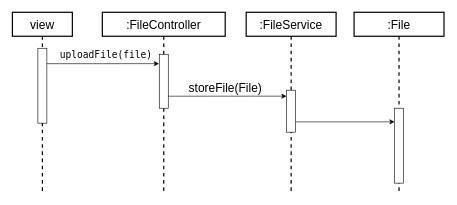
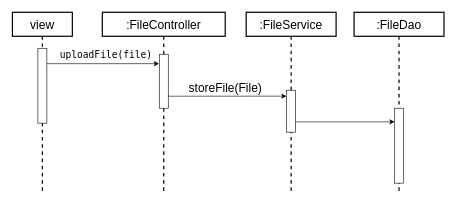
(399, 24) -> (399, 24)
